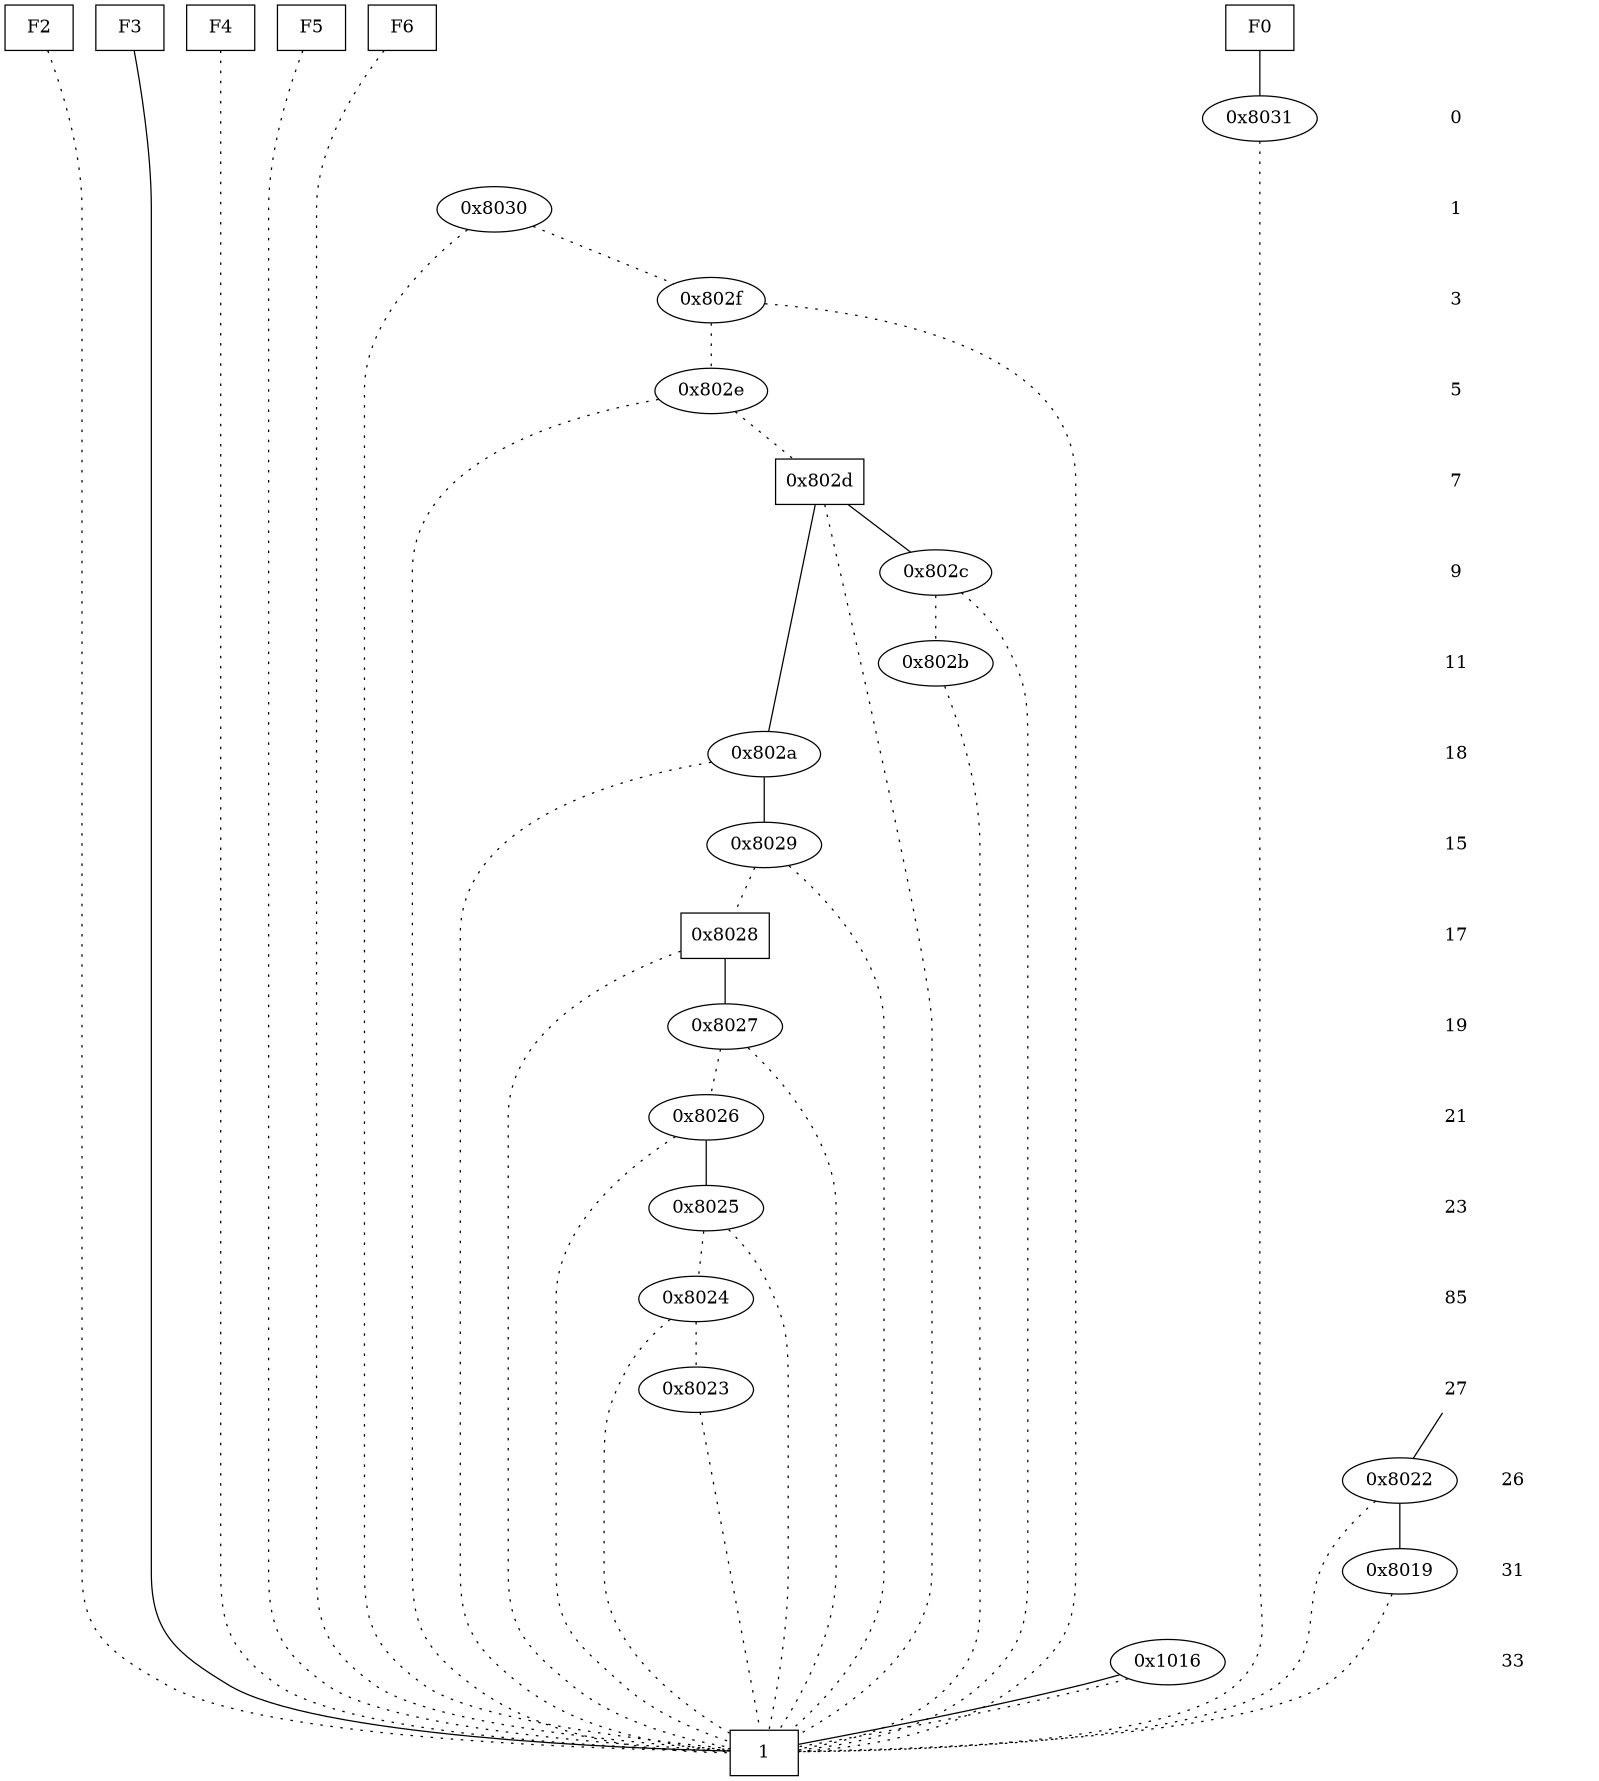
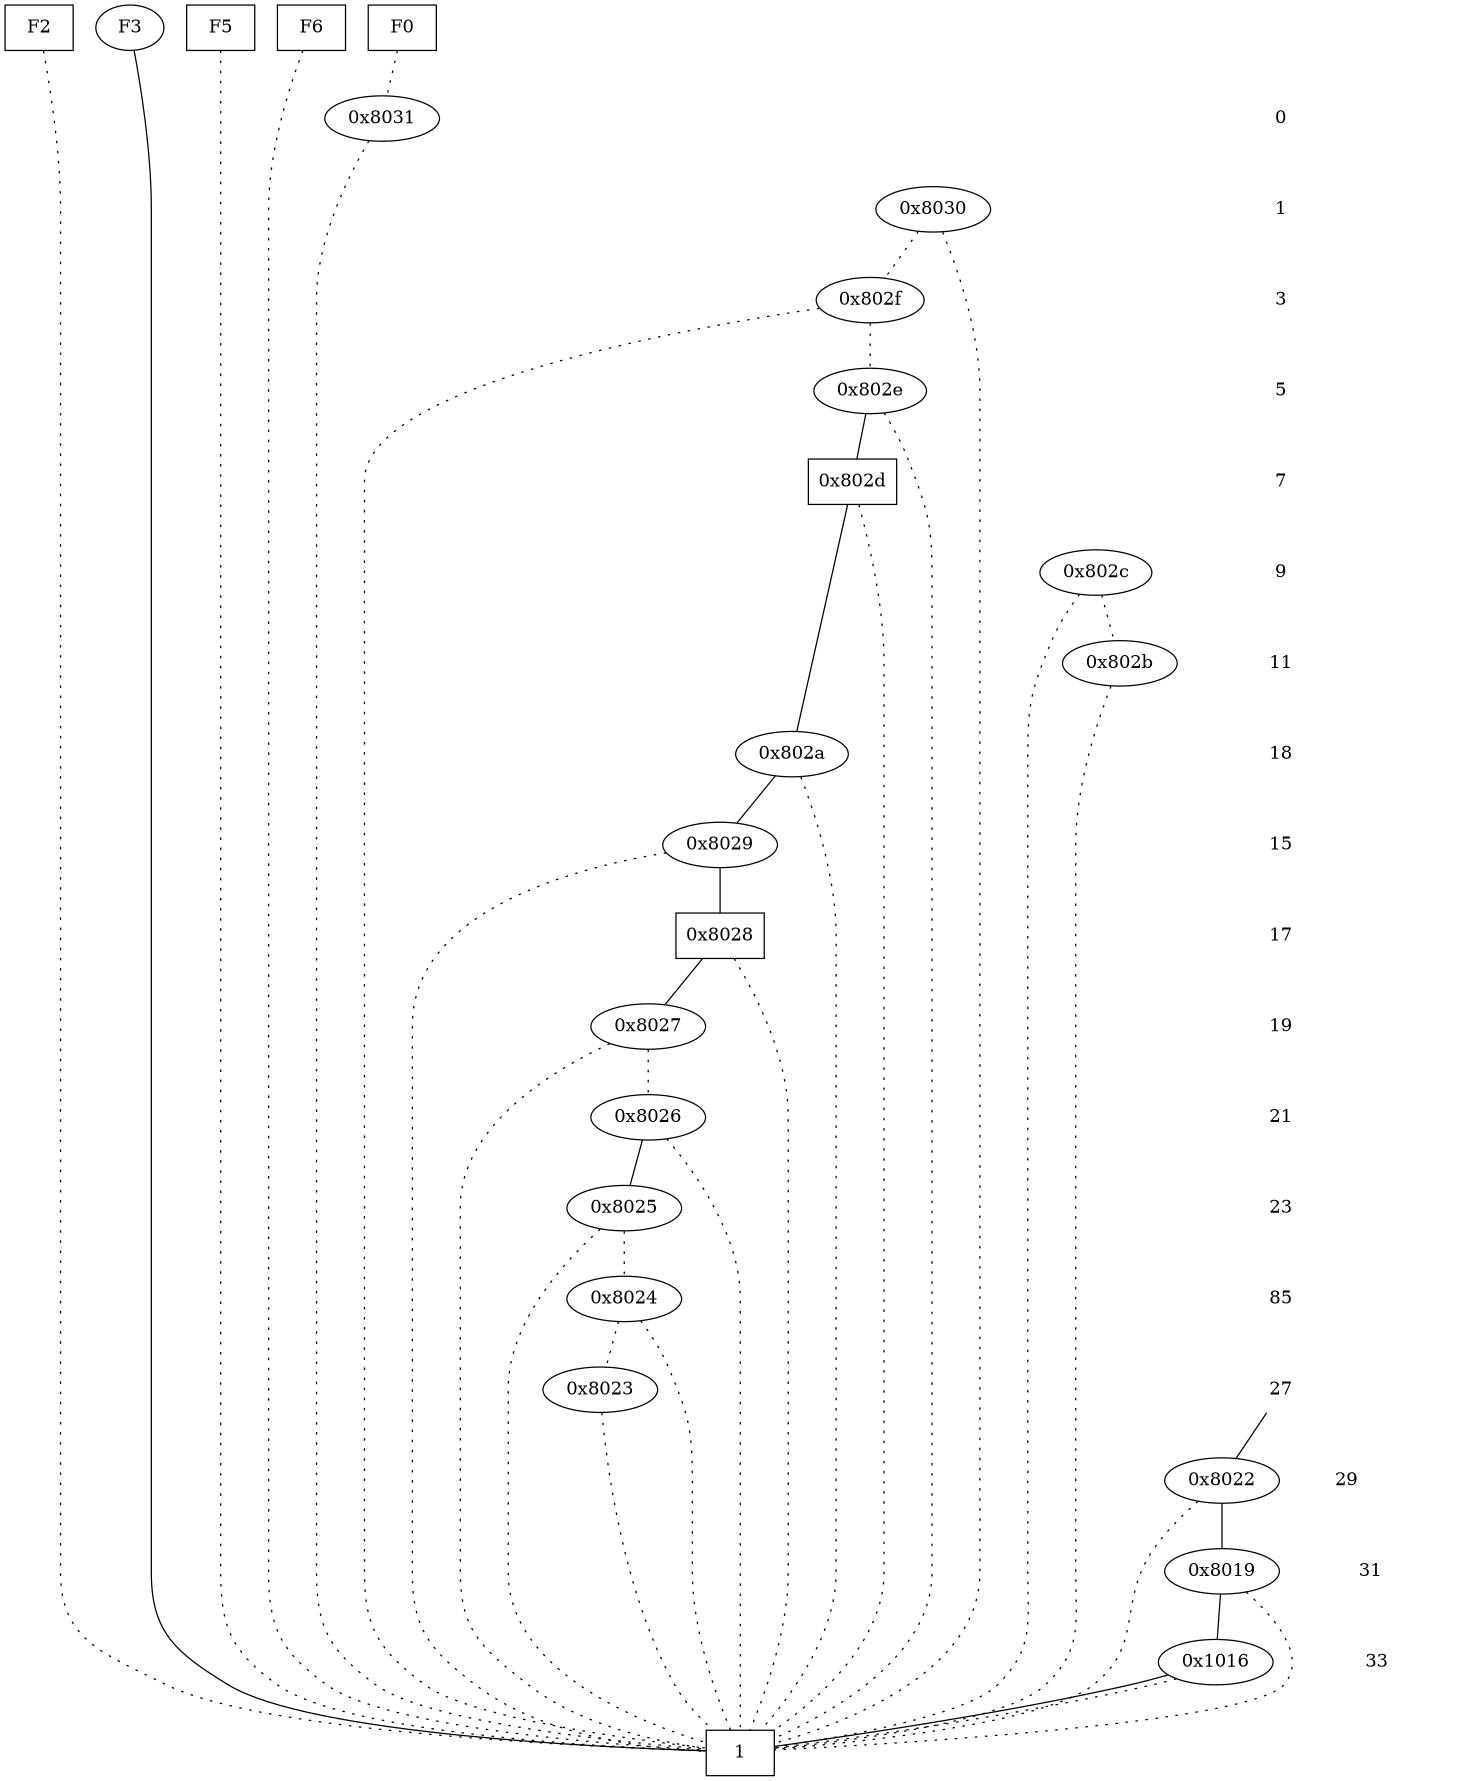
(130, 28) -> (130, 28)
(221, 28) -> none
(1260, 73) -> (392, 73)
(764, 435) -> (861, 436)
(879, 528) -> none
(745, 890) -> (720, 890)
(1513, 1481) -> (1347, 1481)
none -> (1219, 1617)
